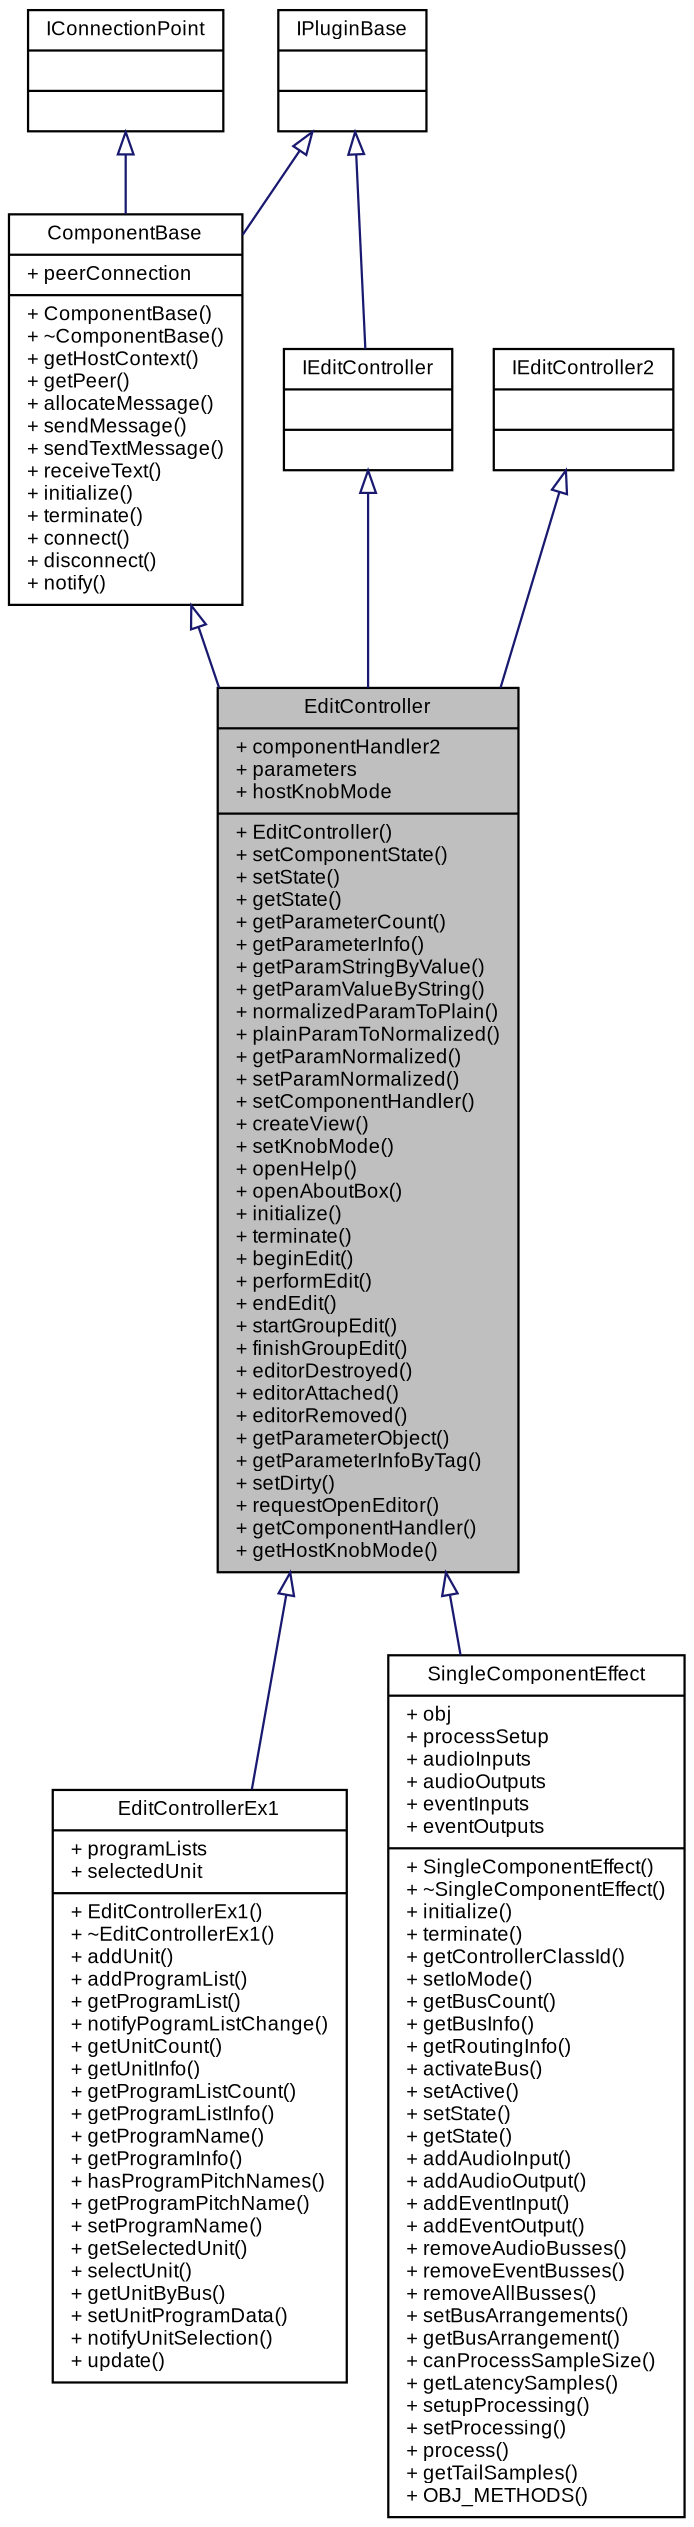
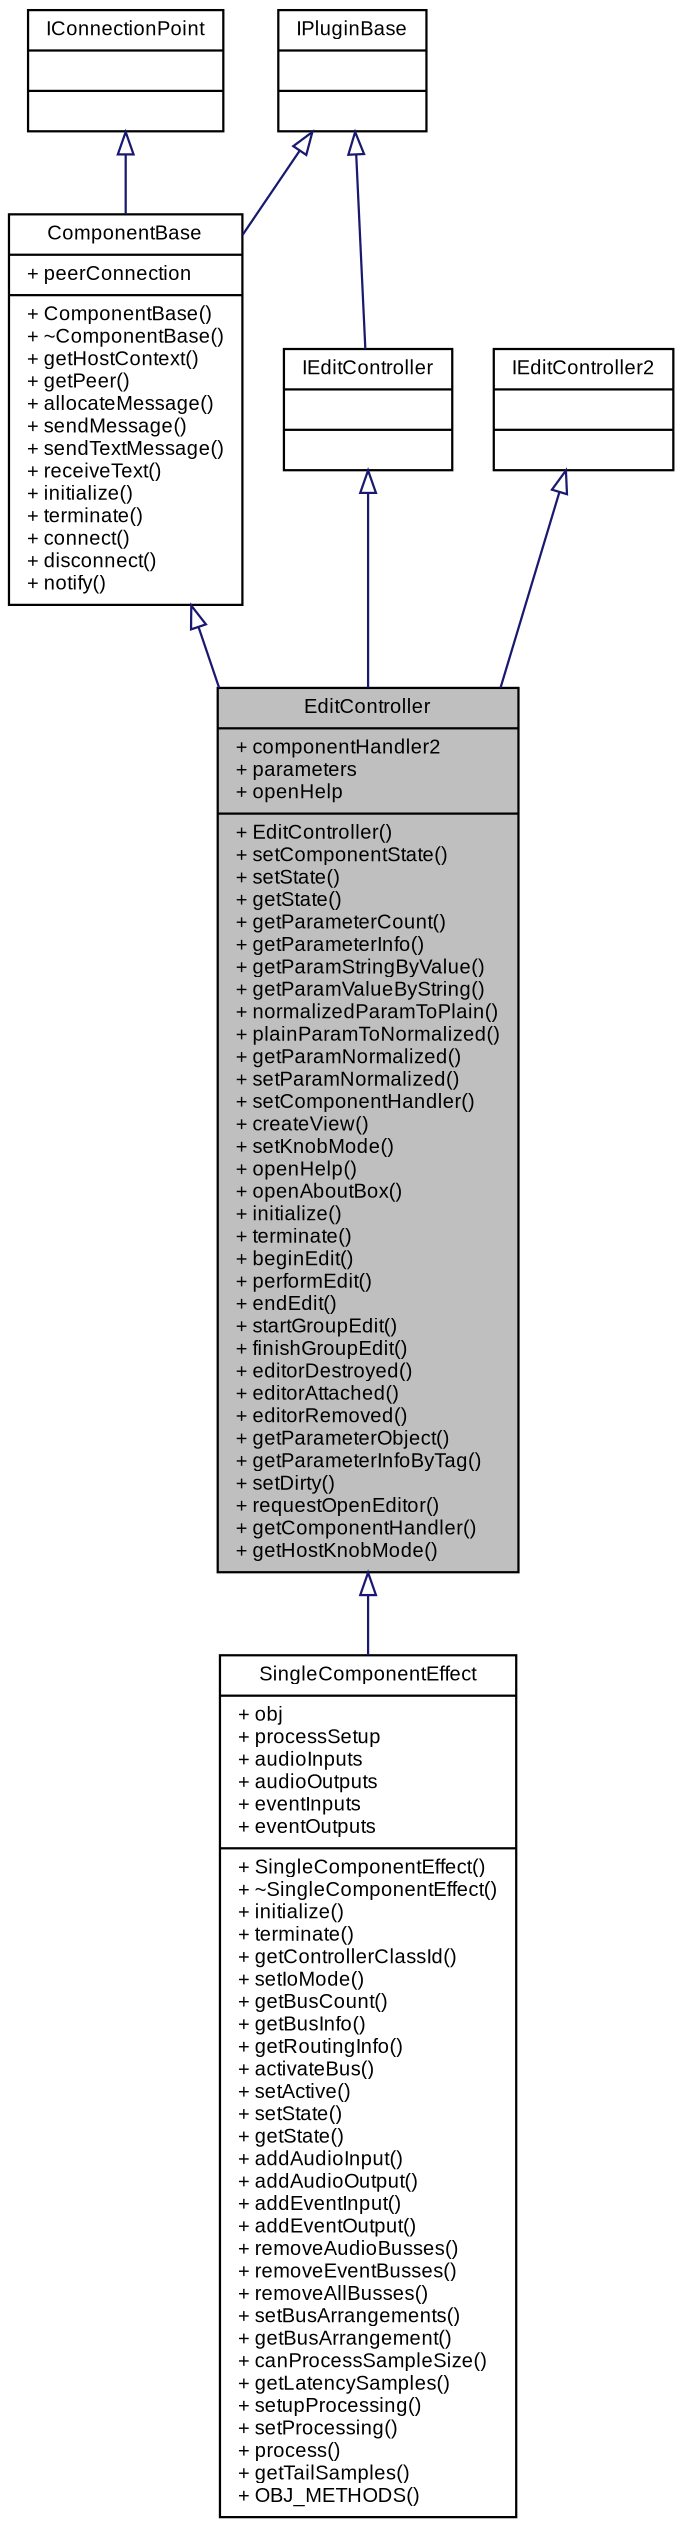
(314, 792) -> (291, 792)
(200, 2086) -> none
